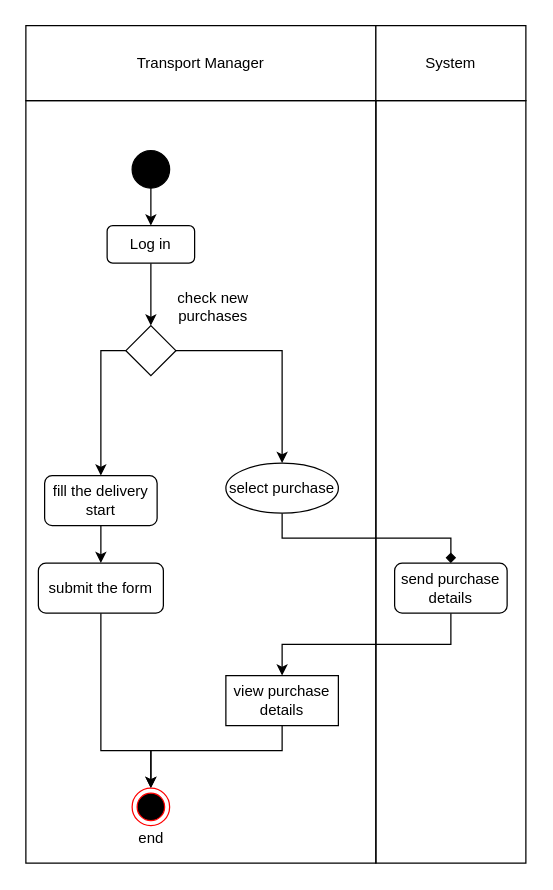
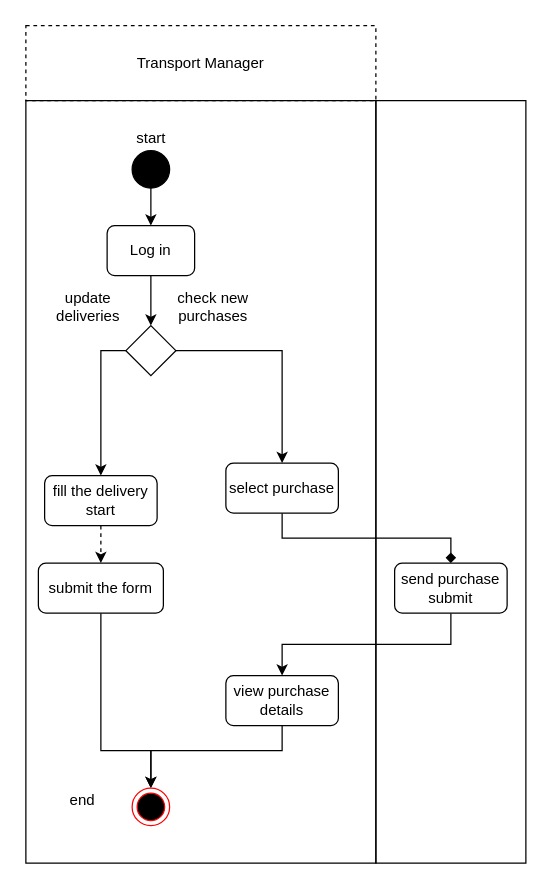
(201, 63) -> (201, 63)
(451, 63) -> none
none -> (151, 138)
(151, 244) -> (151, 251)
none -> (88, 307)
(282, 488) -> (282, 488)
(101, 541) -> (101, 541)
(451, 588) -> (451, 588)
(282, 701) -> (282, 701)
(151, 838) -> (82, 801)
